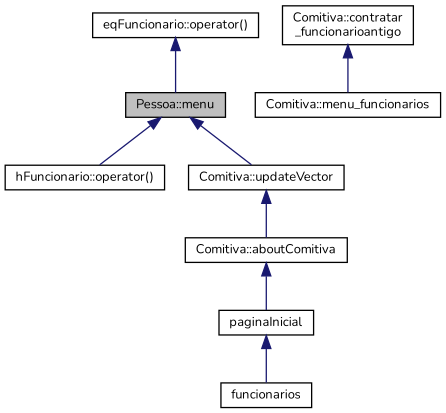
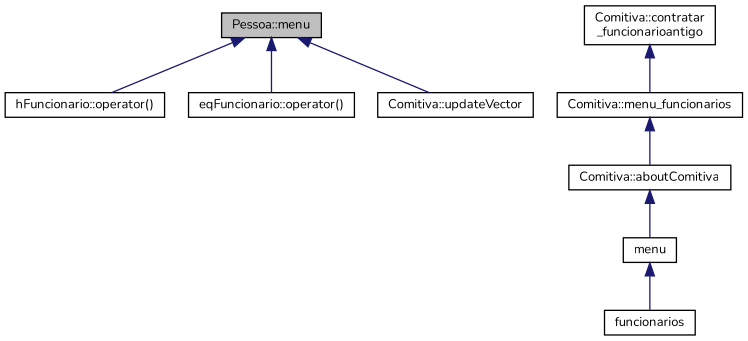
(176, 72) -> (271, 72)
(266, 221) -> (650, 148)
(266, 323) -> (650, 250)
